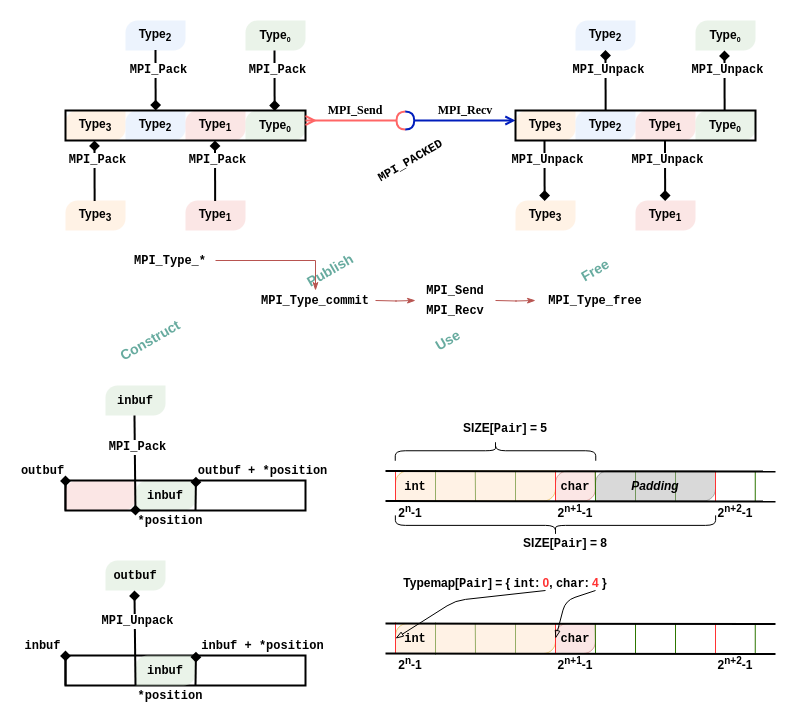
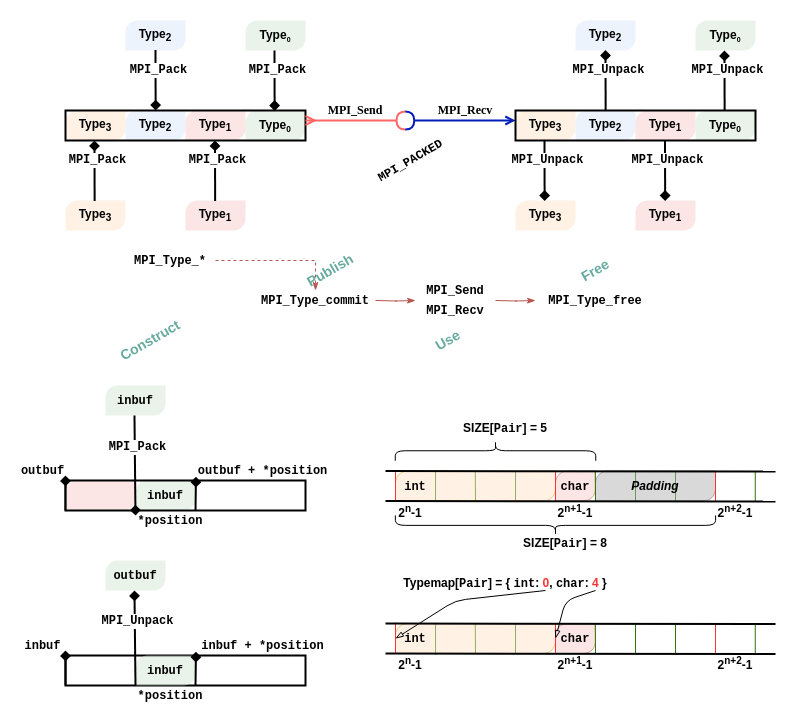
(276, 261) -> (276, 261)
